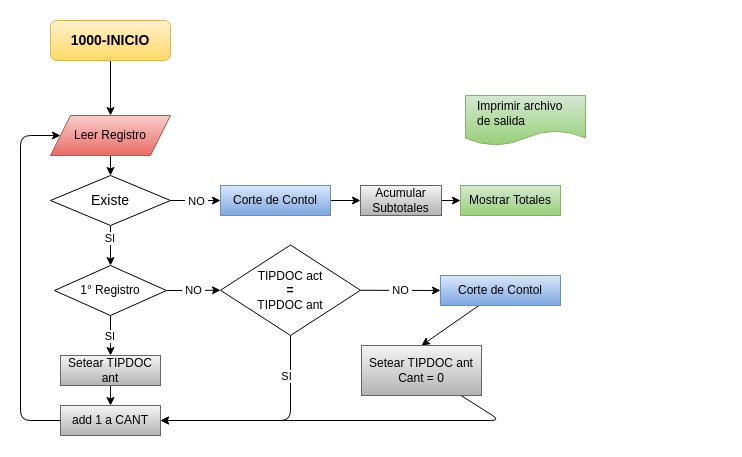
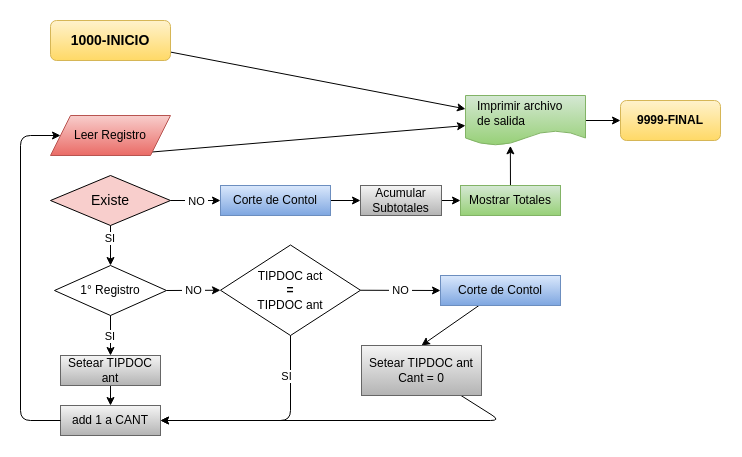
(111, 85) -> (315, 80)
none -> (600, 121)
none -> (671, 121)
(111, 162) -> (305, 139)
none -> (510, 169)
(111, 201) -> (111, 201)
